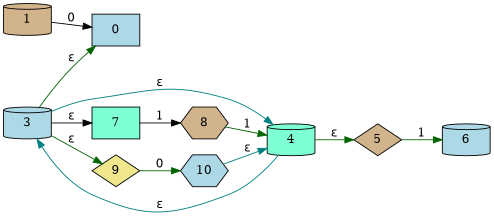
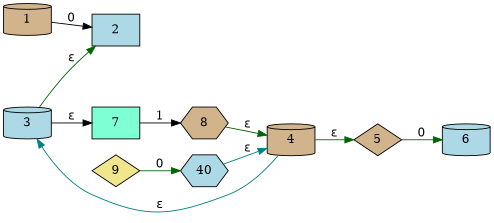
(116, 30) -> (116, 30)
(160, 89) -> none
(248, 124) -> (248, 124)
(422, 133) -> (422, 133)
(291, 140) -> (291, 140)
(73, 148) -> none
(204, 171) -> (204, 171)
